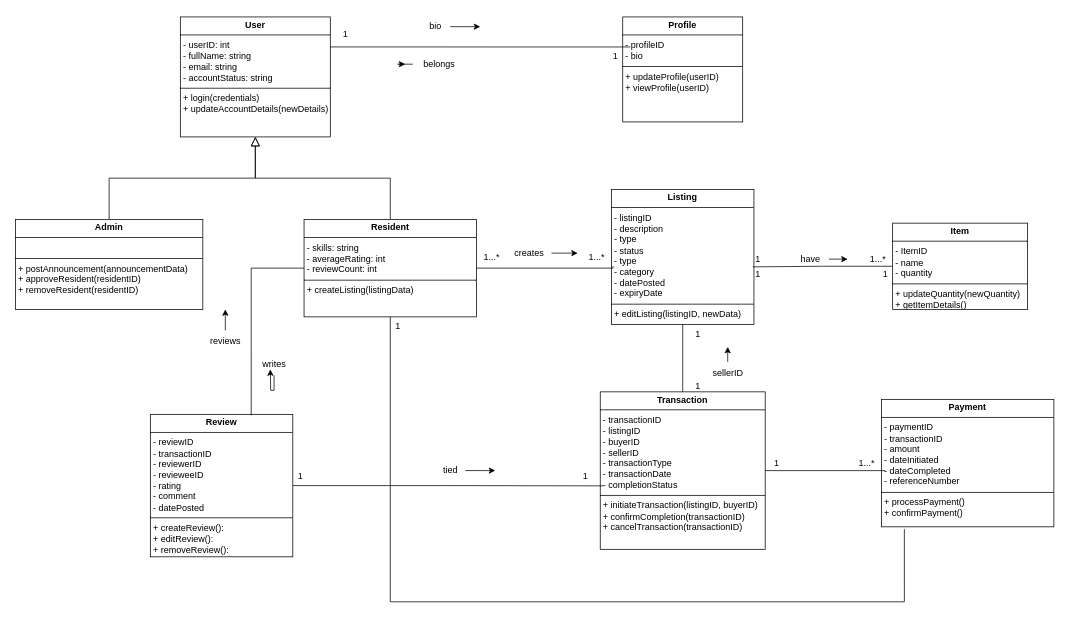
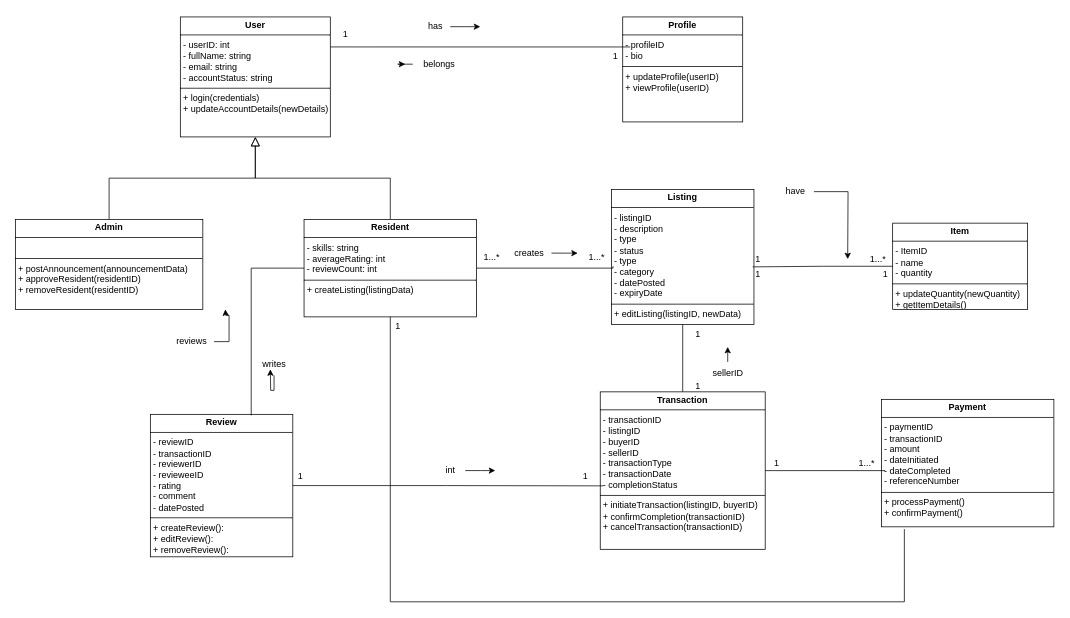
(436, 27) -> (436, 27)
(810, 259) -> (795, 192)
(225, 342) -> (192, 342)
(451, 471) -> (451, 471)
